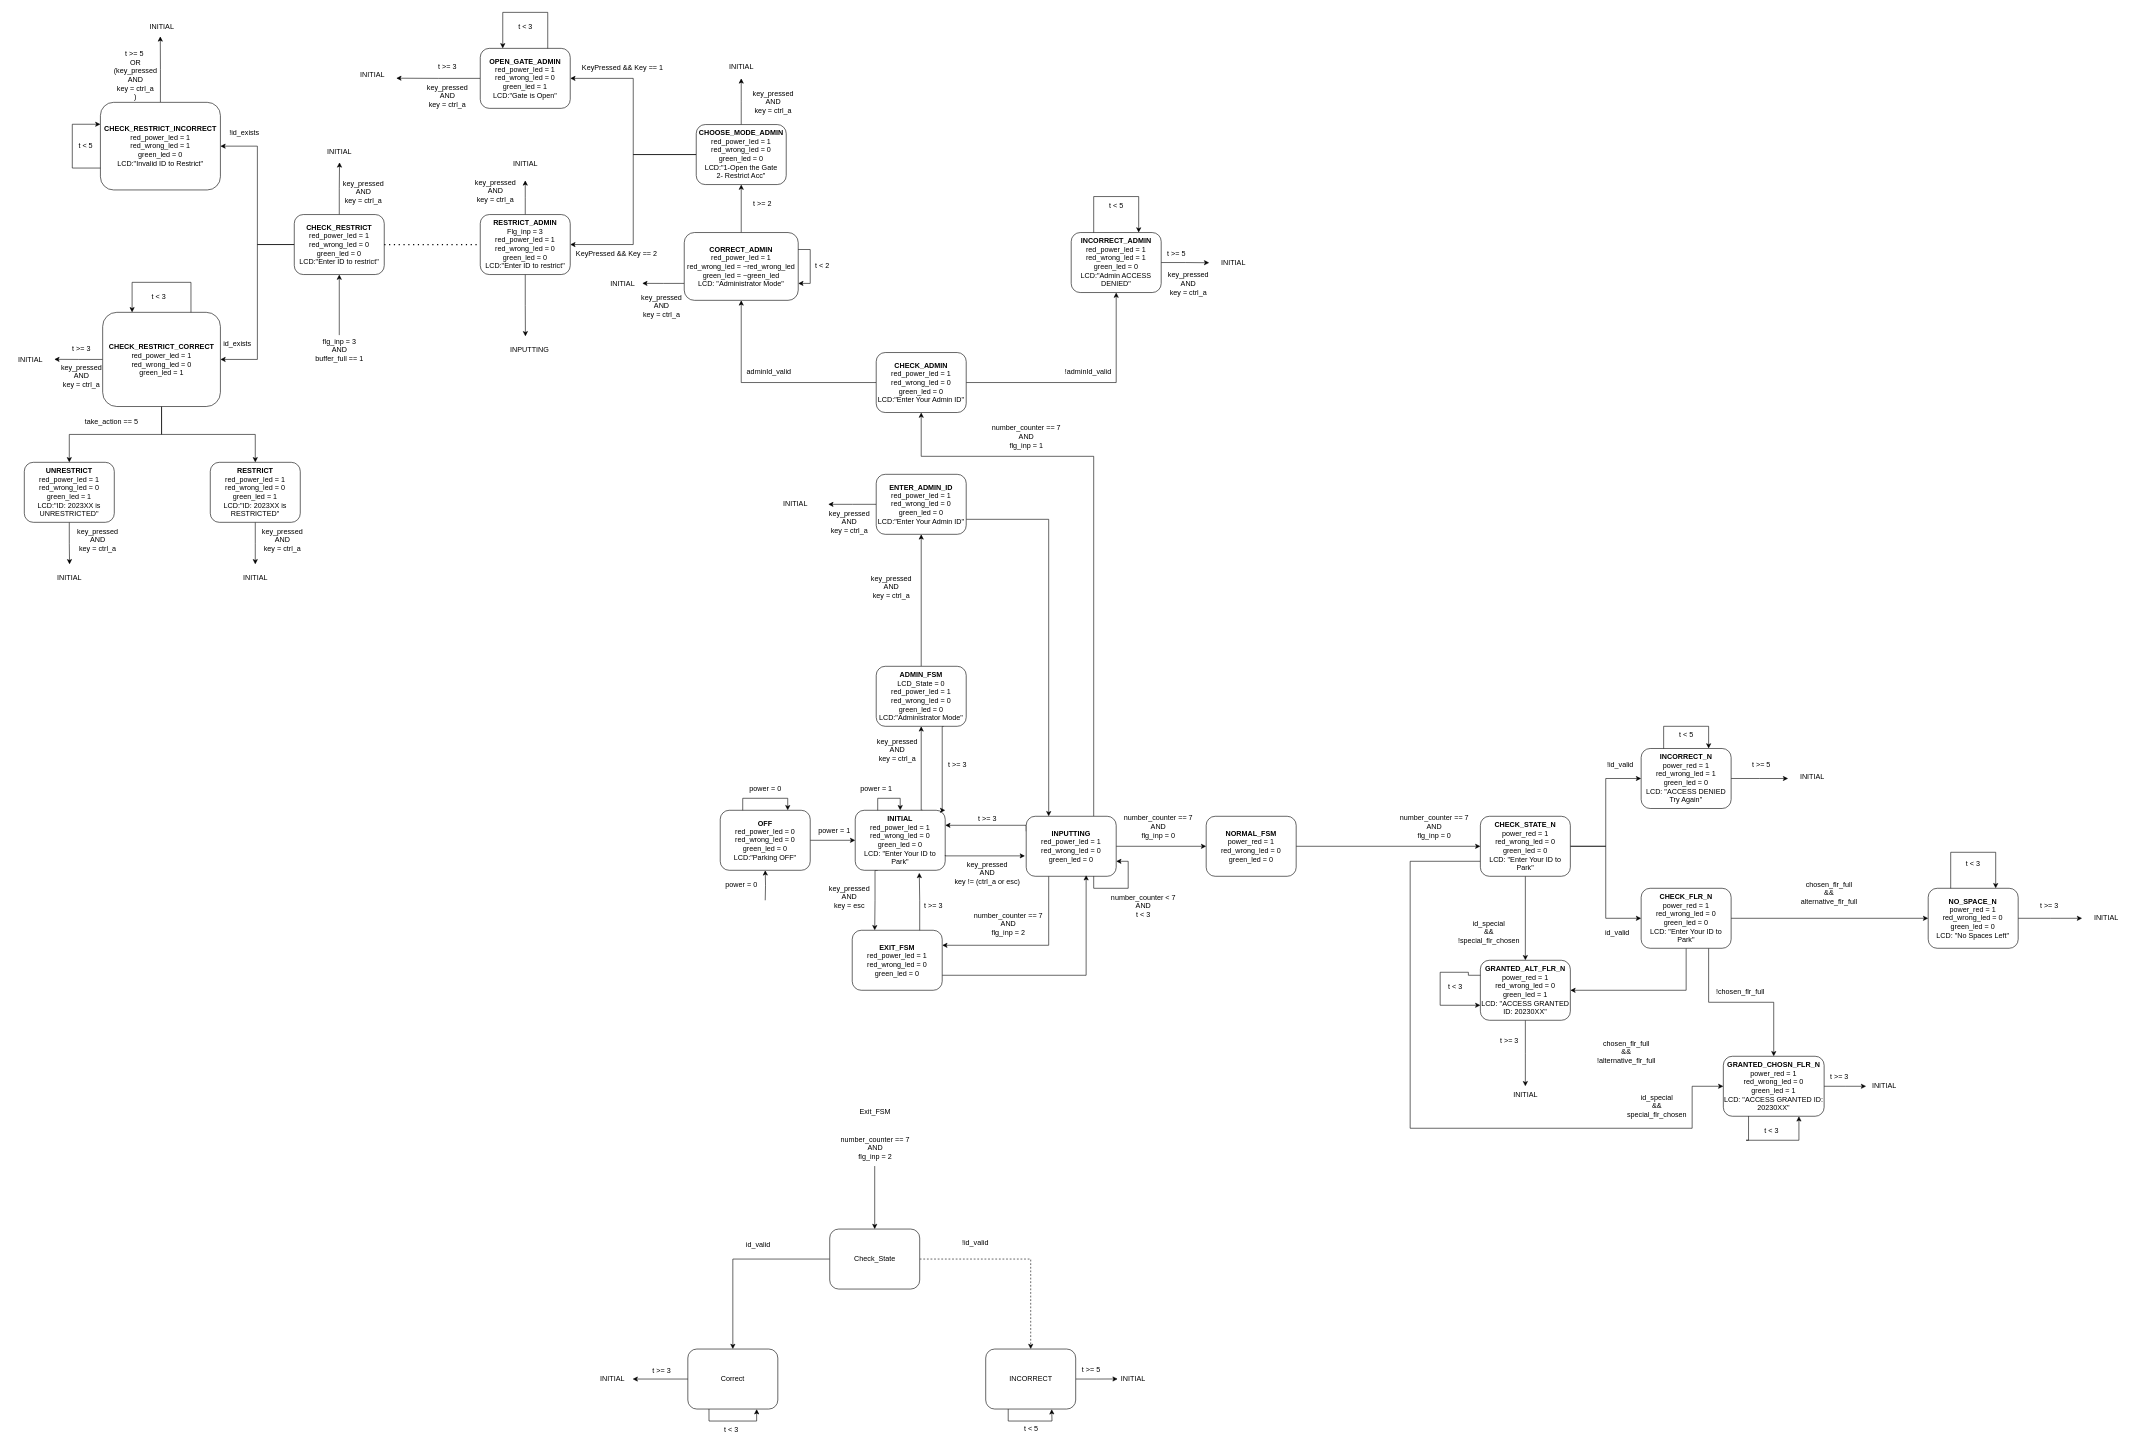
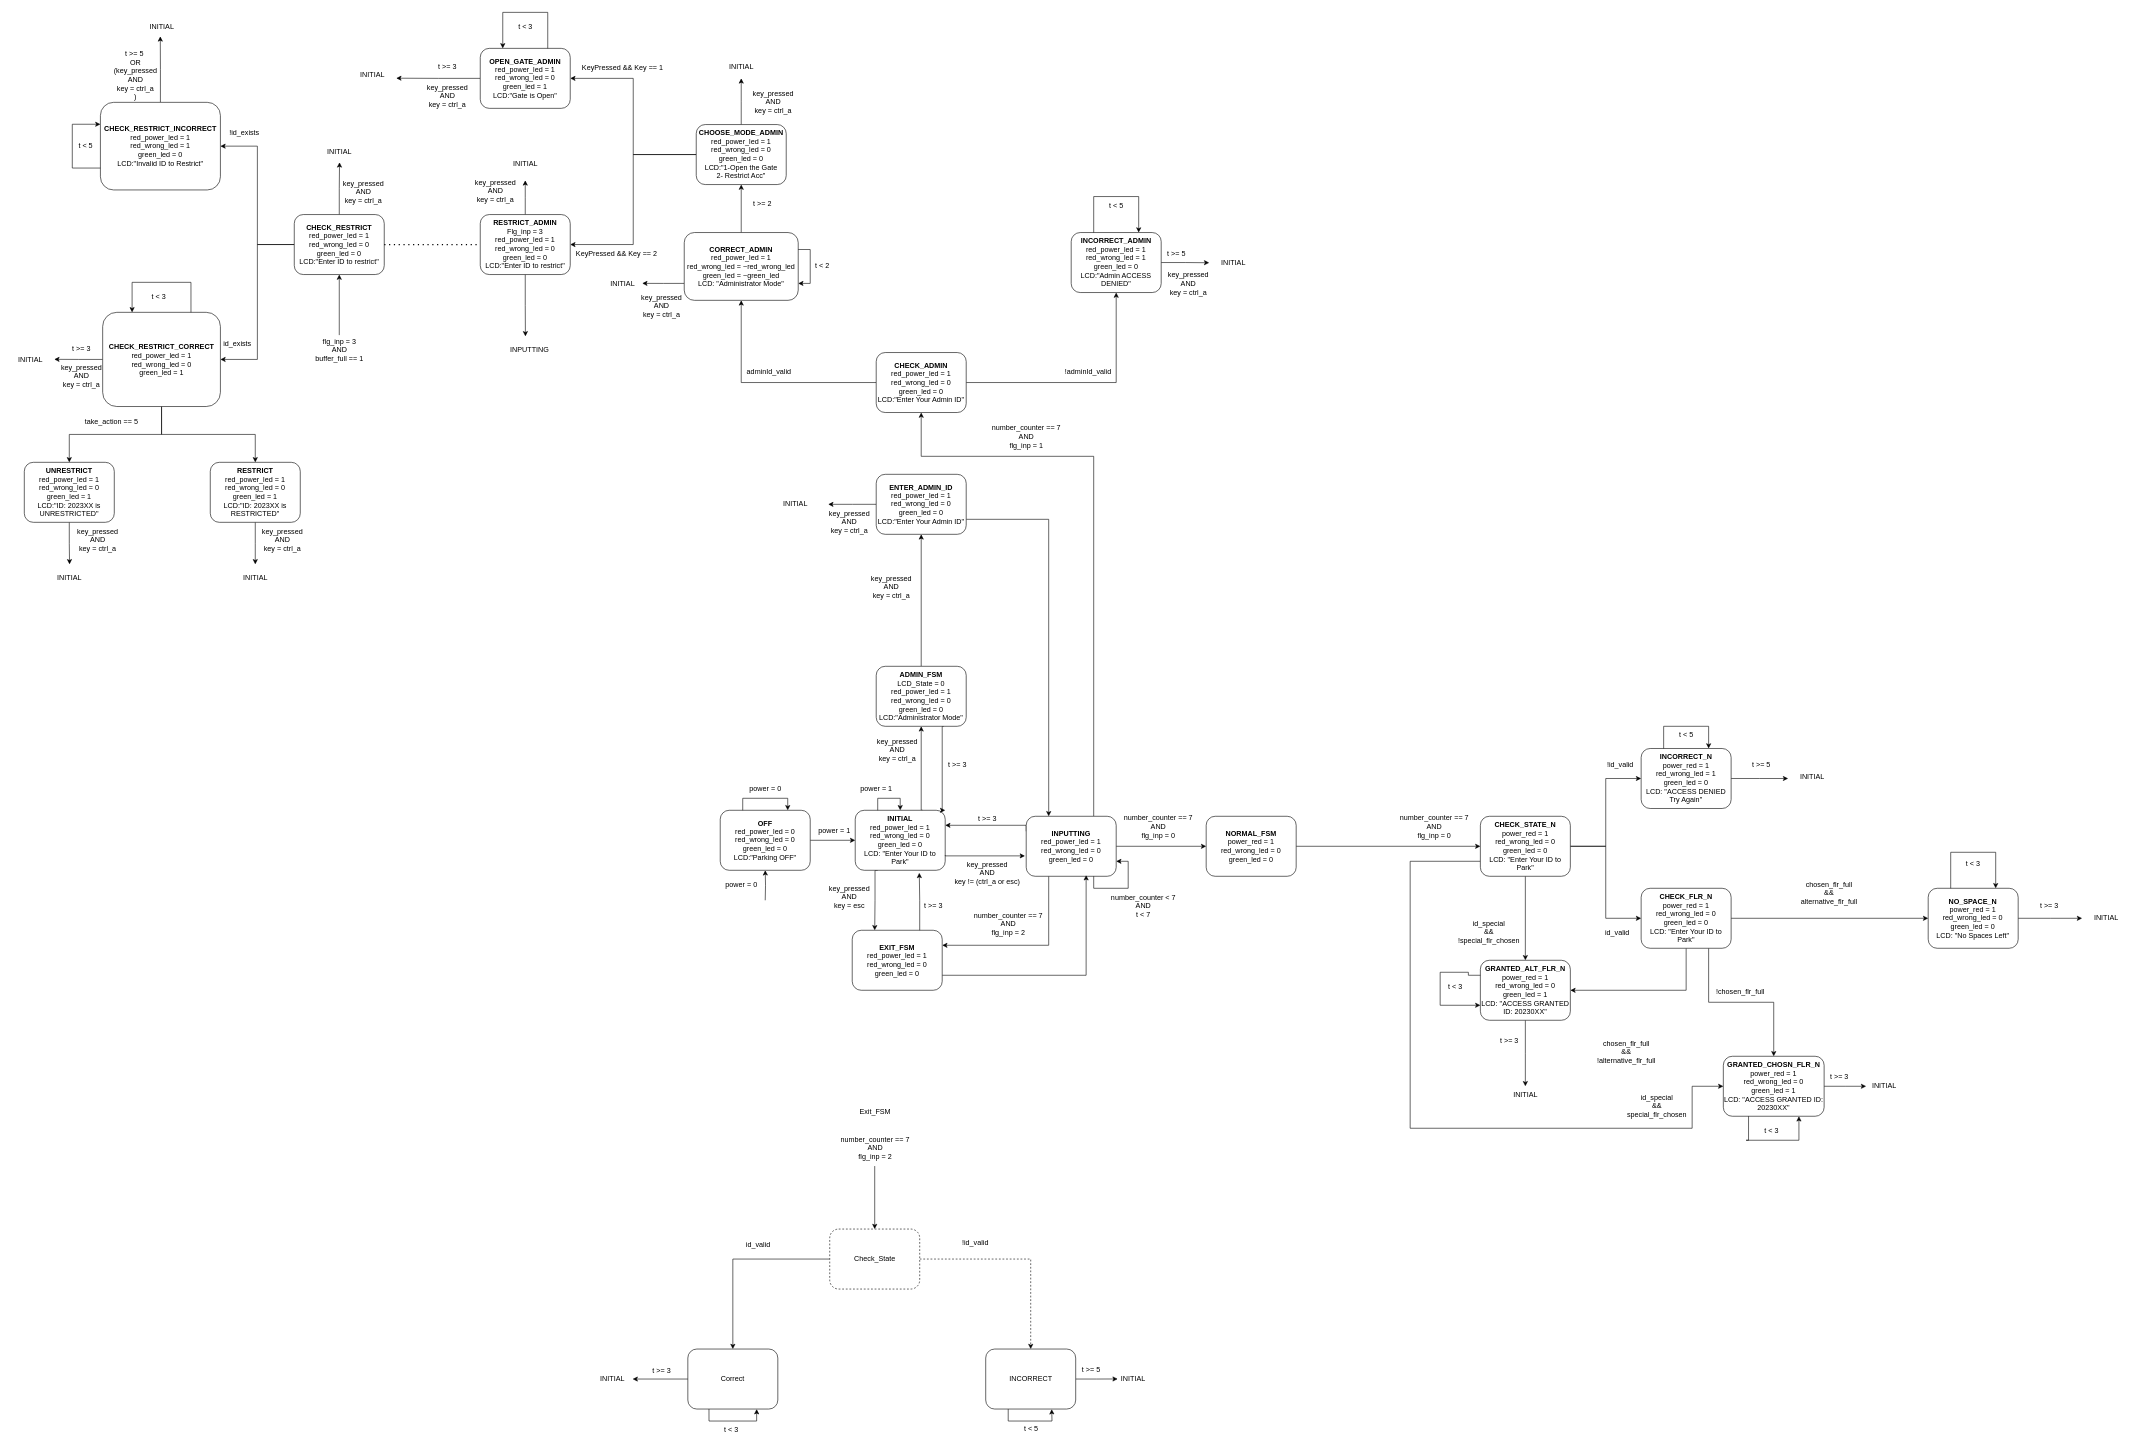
(1144, 906) -> (1144, 906)
(875, 1259) -> (875, 1259)
